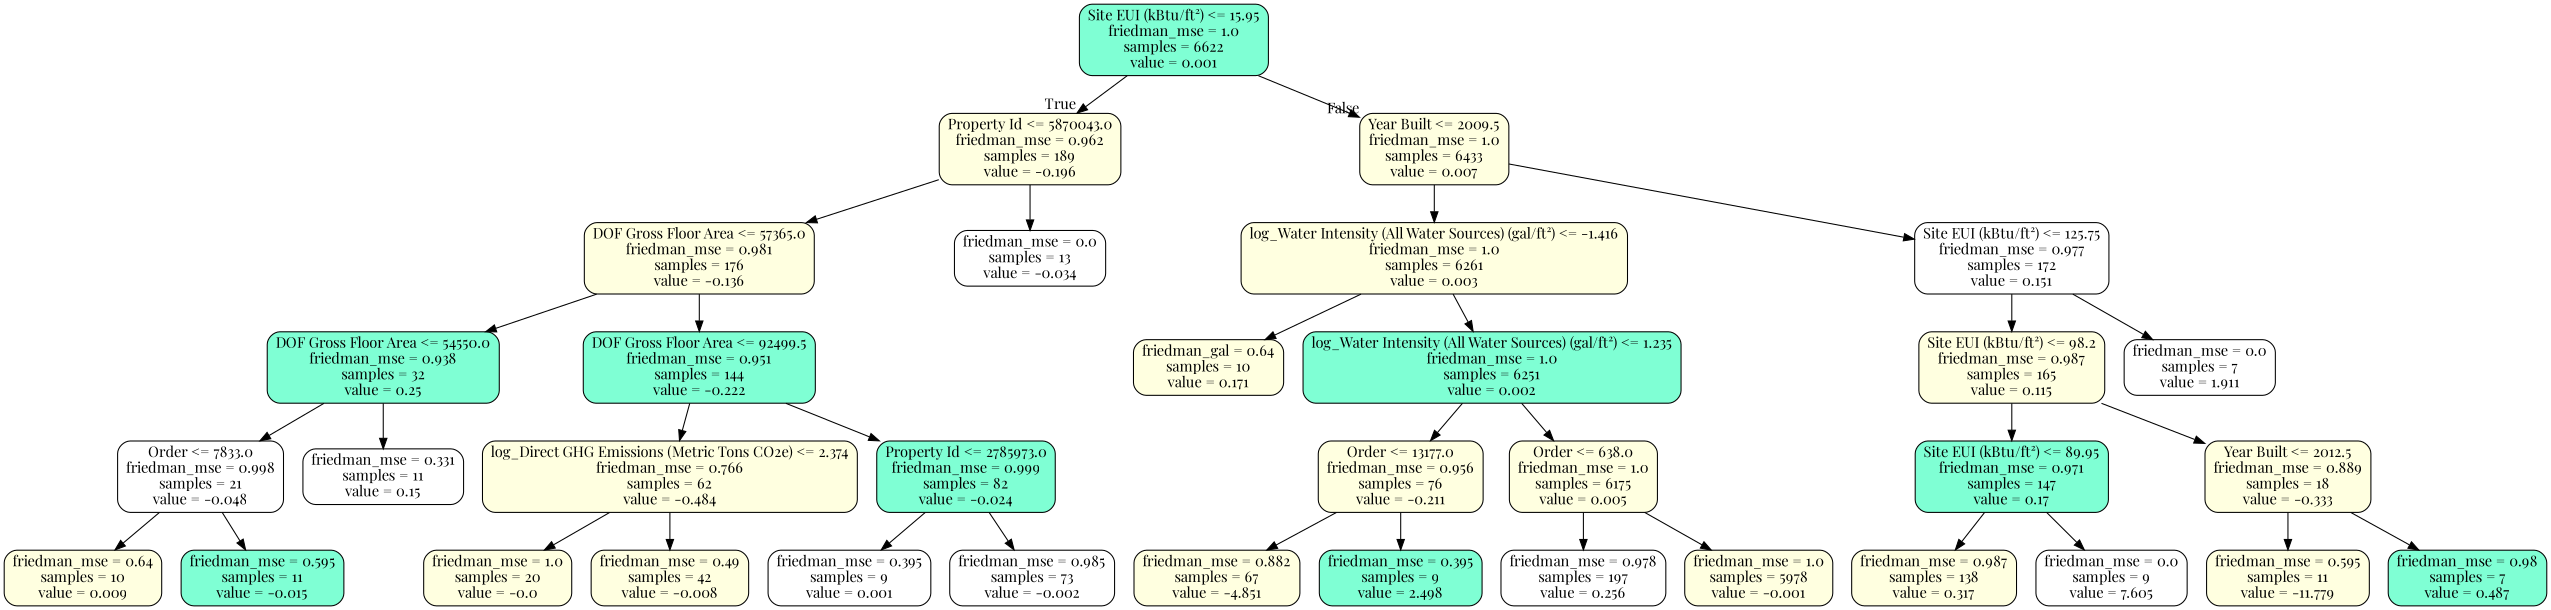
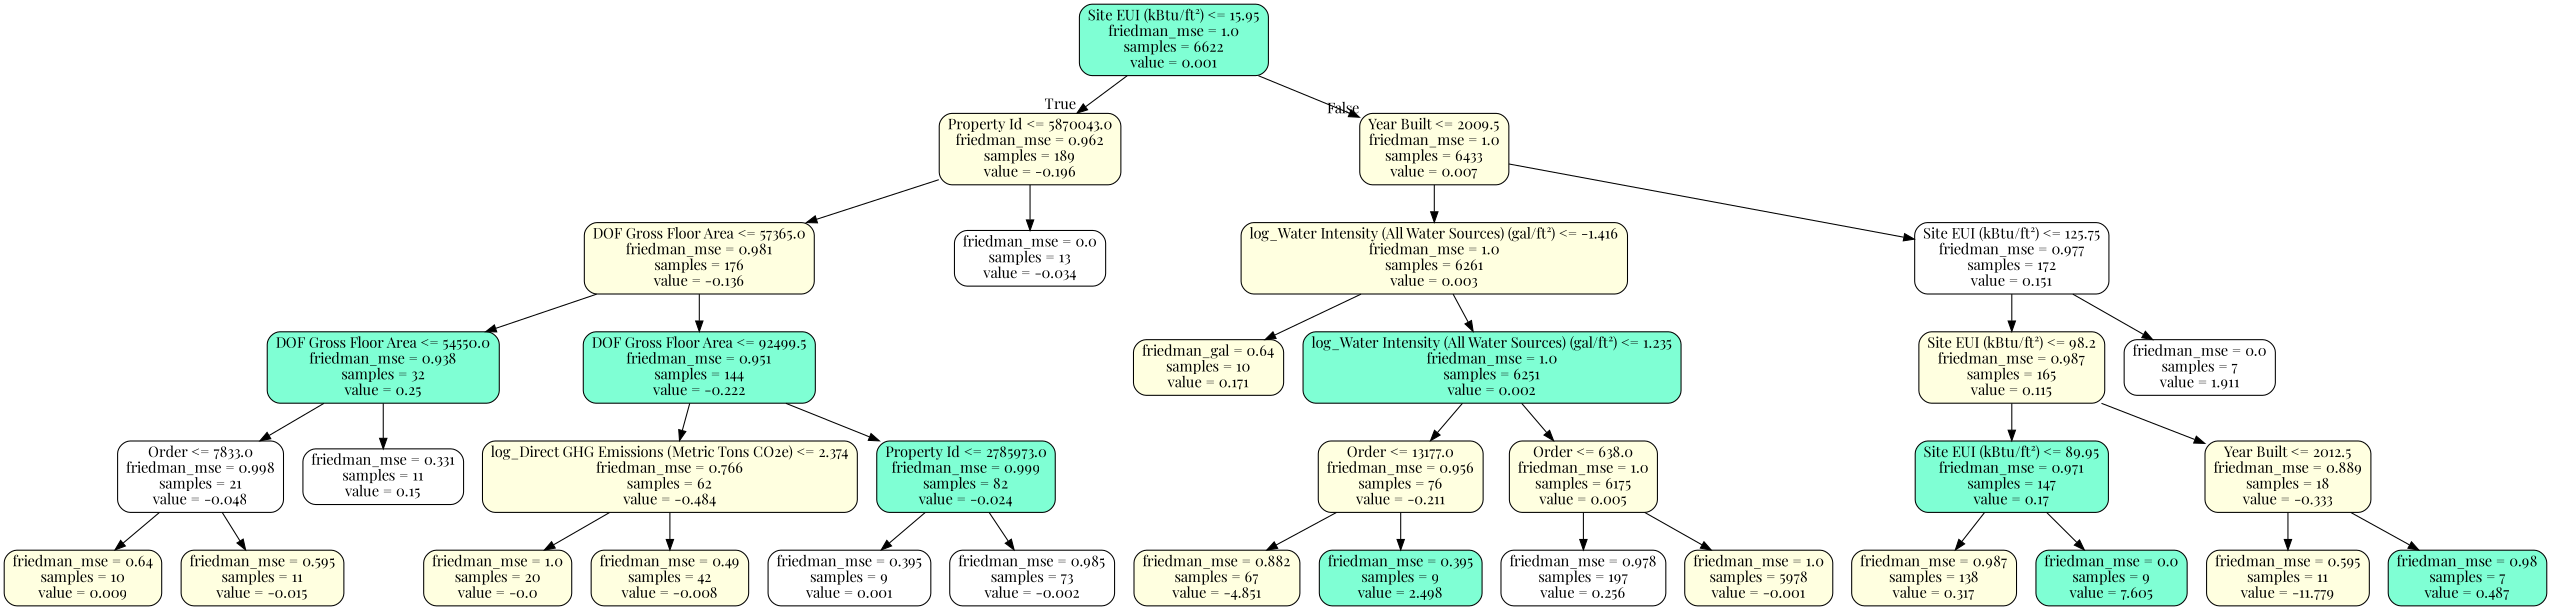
(262, 578) -> (262, 578)
(2112, 578) -> (2112, 578)
